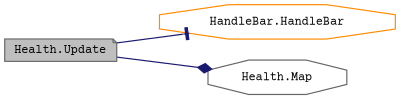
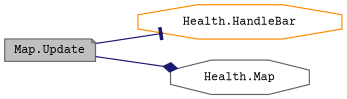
(277, 22) -> (240, 22)
(61, 50) -> (50, 50)
